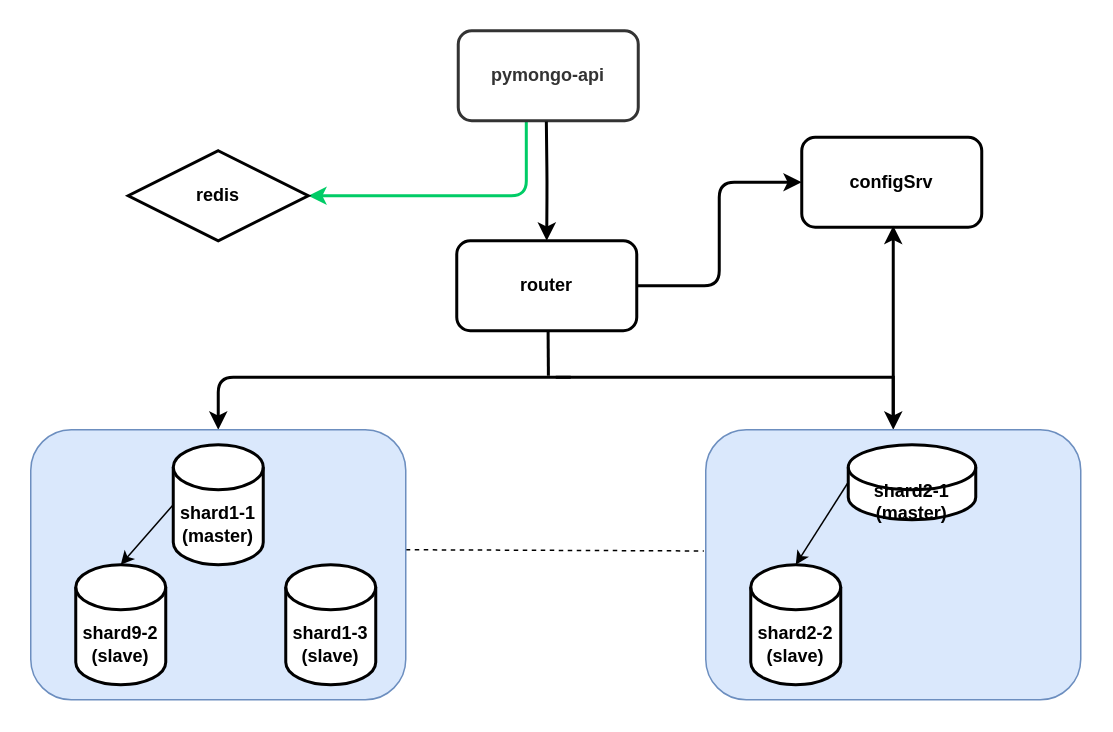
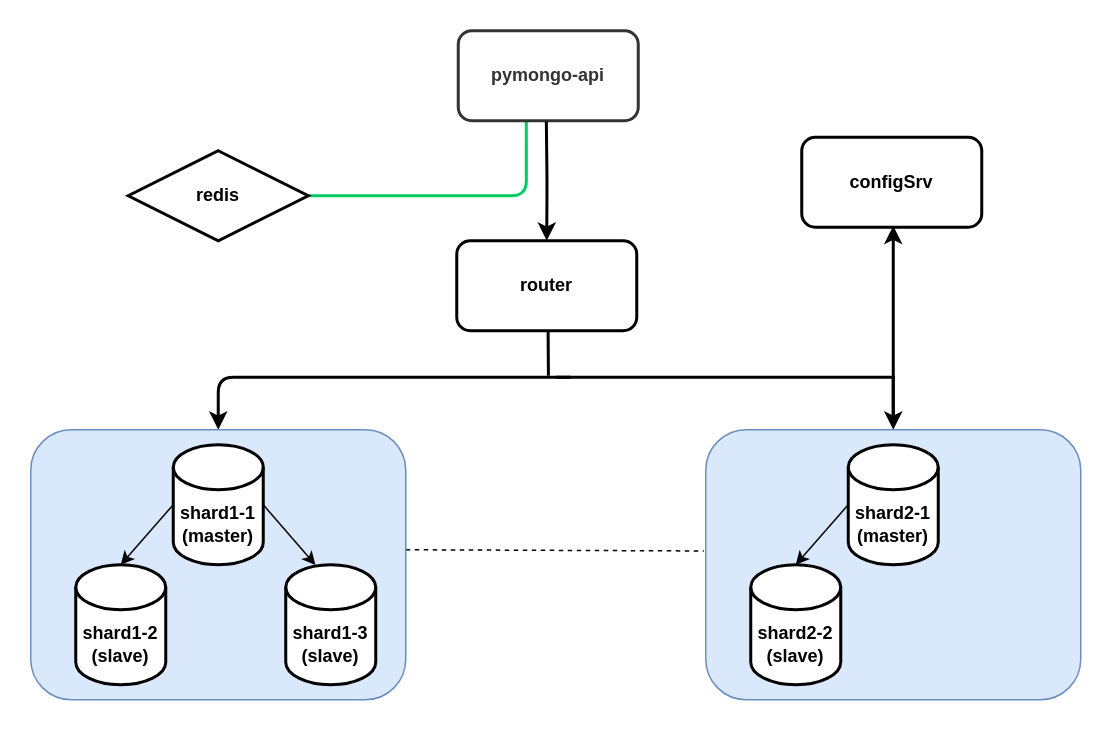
(323, 196) -> (317, 196)
(719, 241) -> none
(912, 482) -> (893, 505)
none -> (286, 531)
(121, 644) -> (121, 644)
